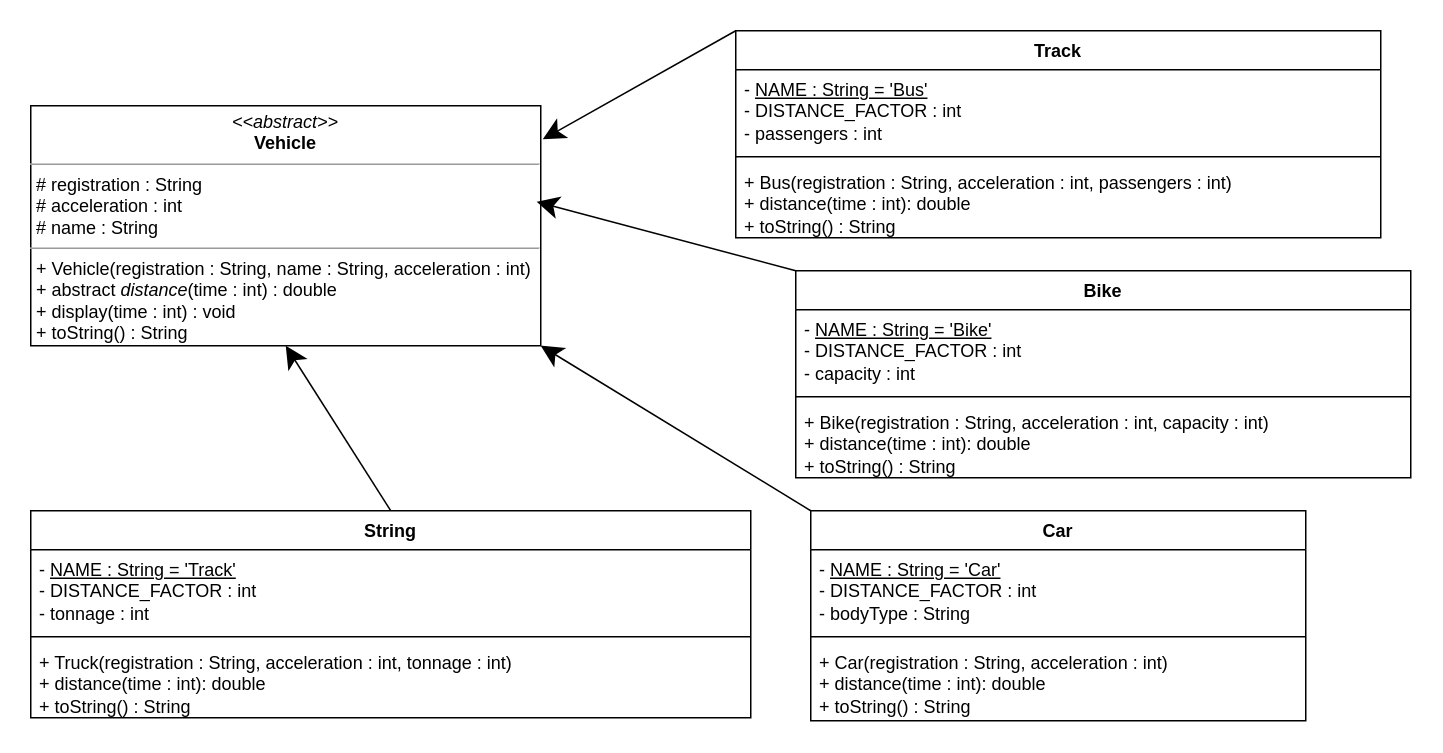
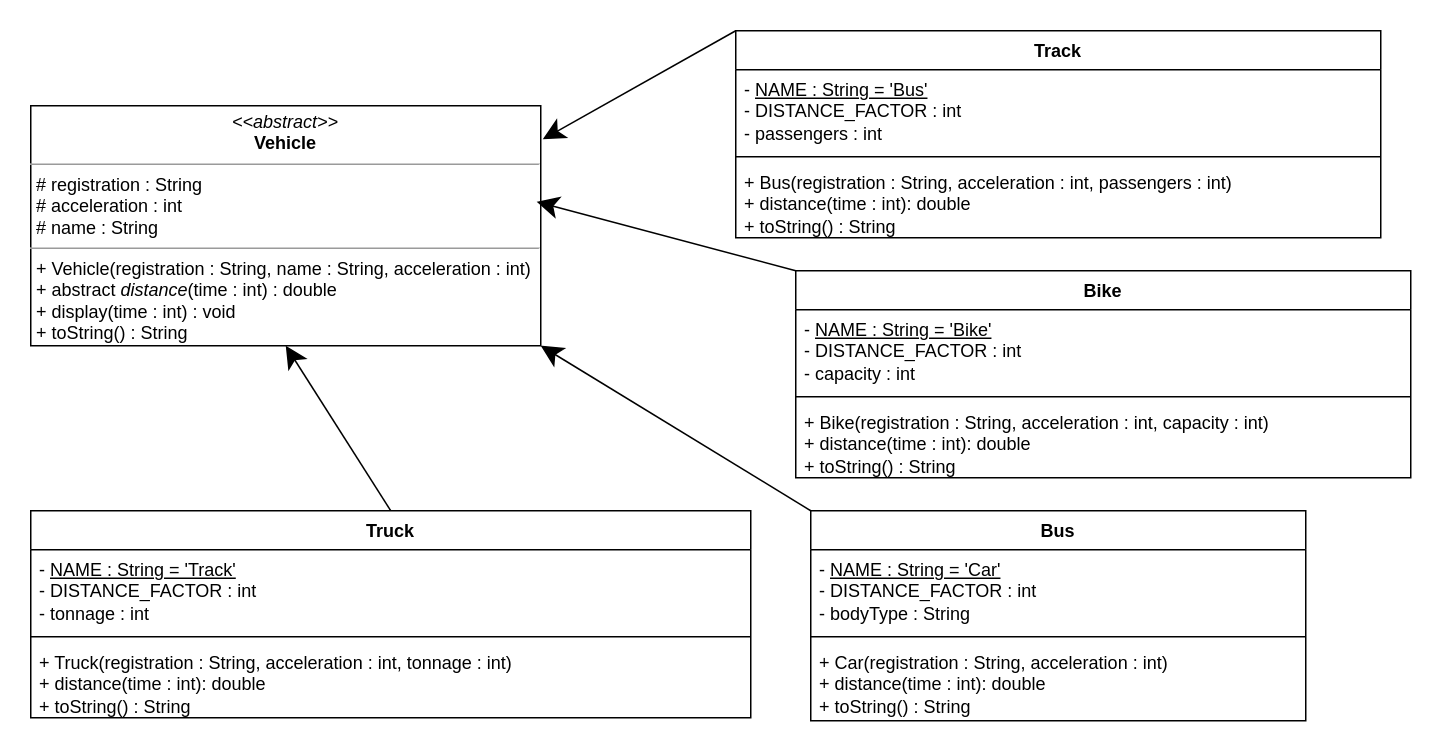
(391, 532) -> (391, 532)
(1058, 532) -> (1058, 532)
